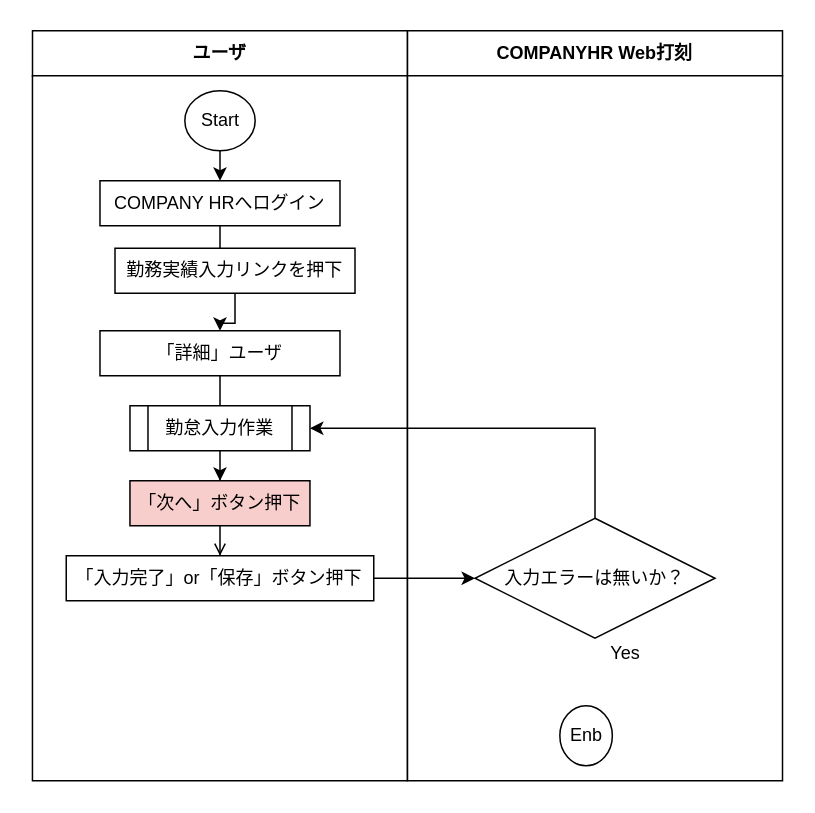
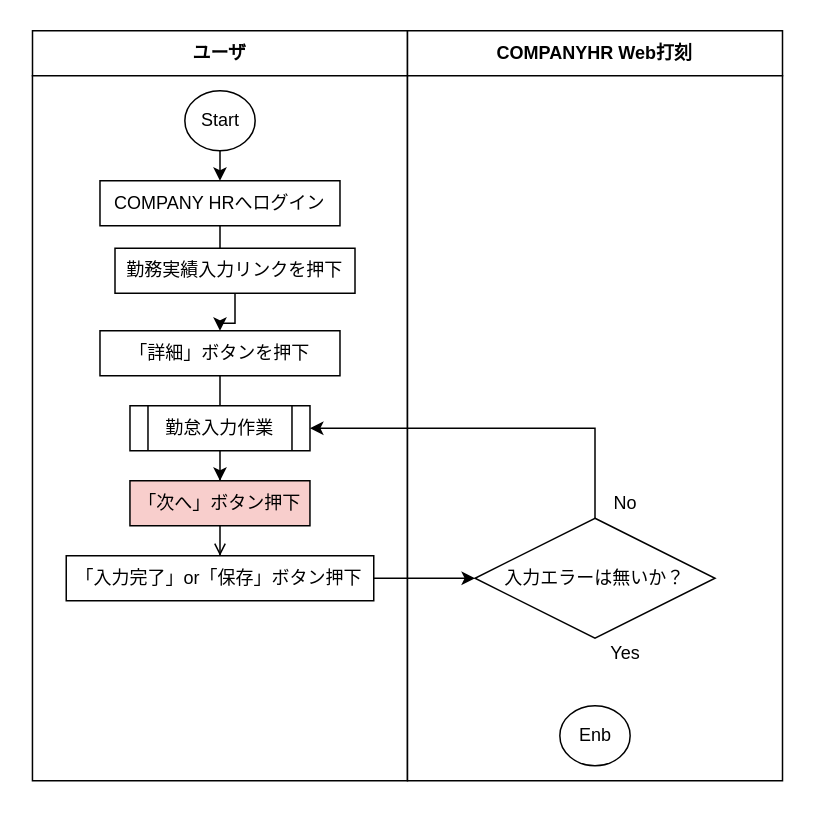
(220, 353) -> (220, 353)
none -> (625, 503)
(586, 736) -> (595, 736)
